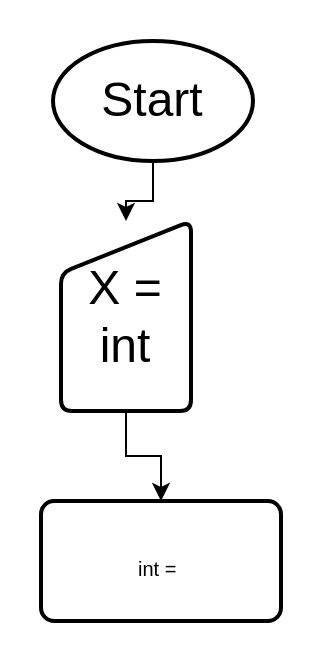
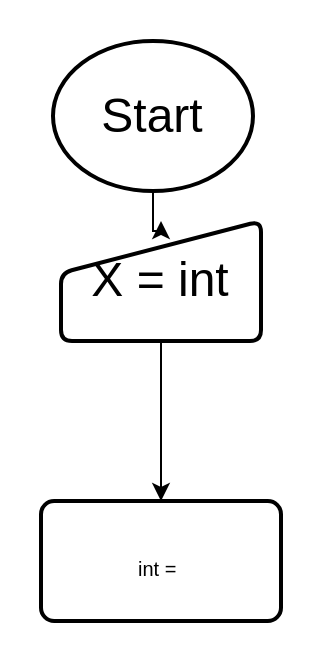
(153, 101) -> (153, 116)
(126, 316) -> (161, 281)
